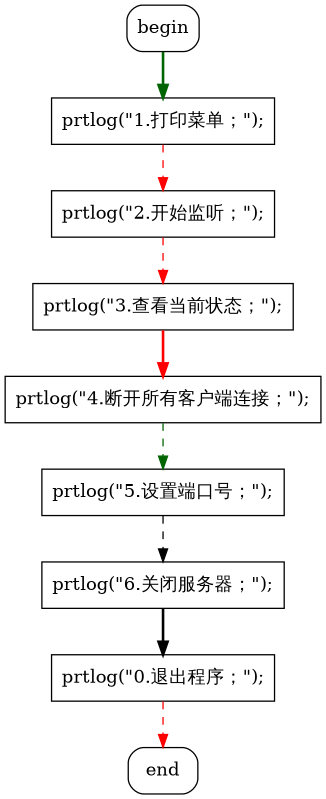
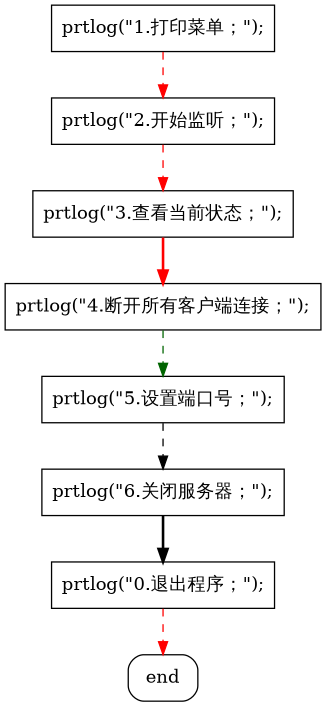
(163, 28) -> none
